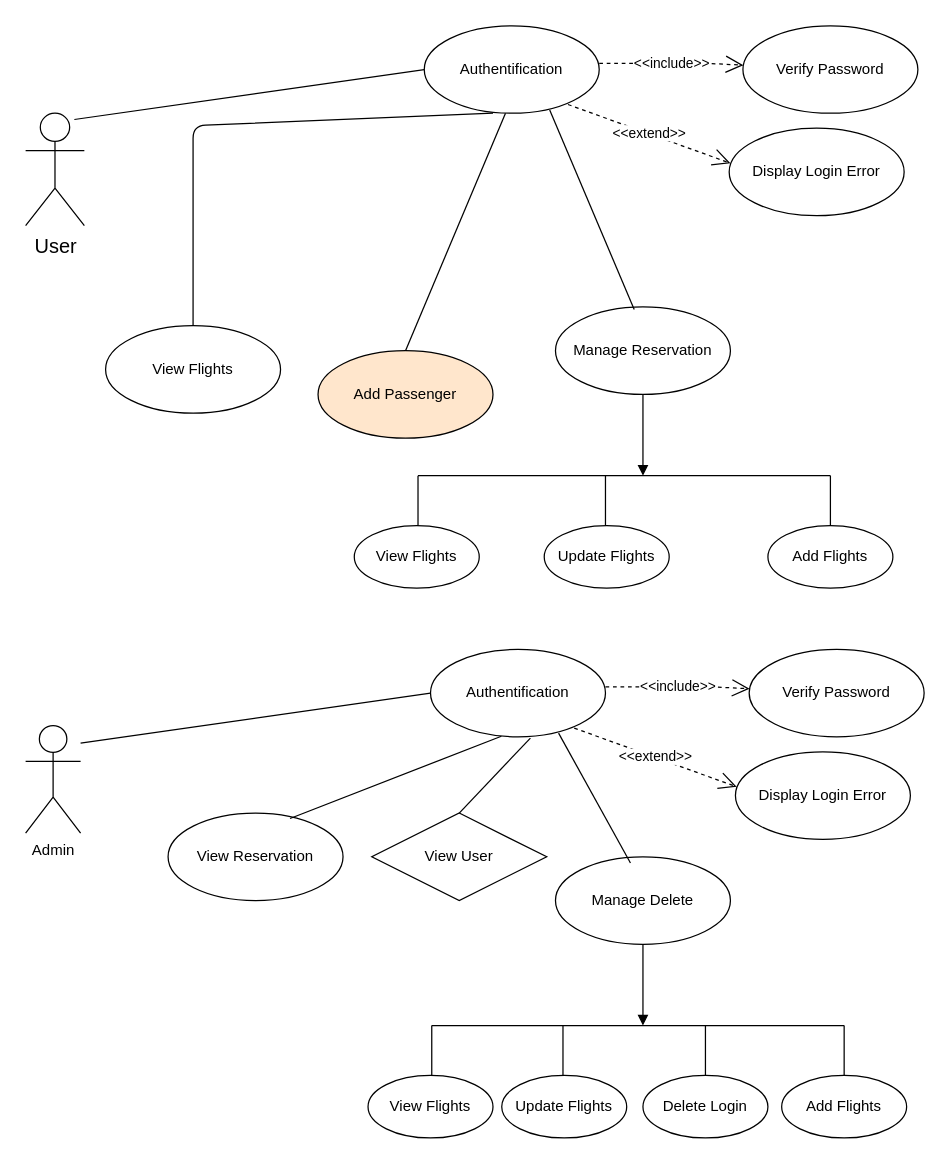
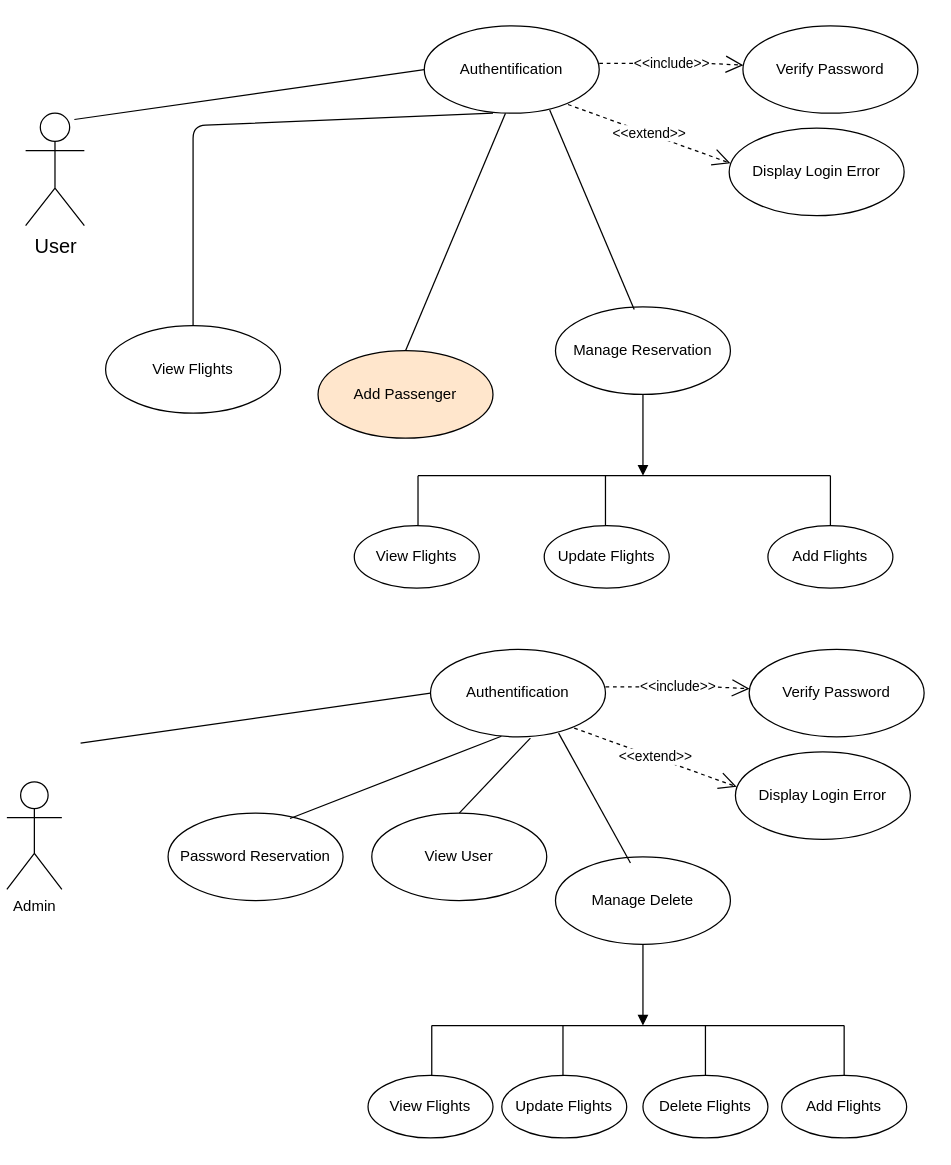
(53, 779) -> (34, 836)
(256, 857) -> (256, 857)
(459, 857) -> (459, 857)
(706, 1107) -> (706, 1107)
